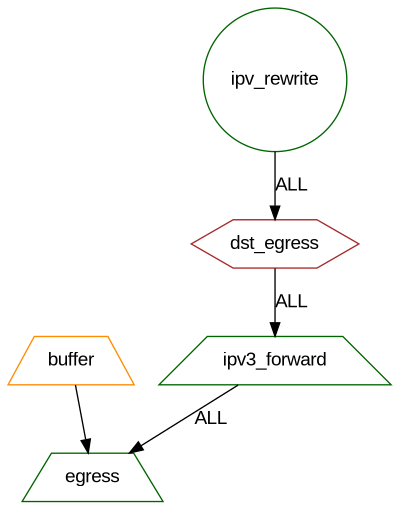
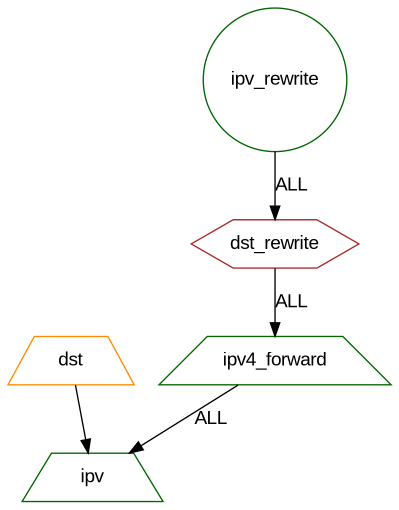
(275, 244) -> (275, 244)
(71, 361) -> (71, 361)
(275, 361) -> (275, 361)
(93, 477) -> (93, 477)
